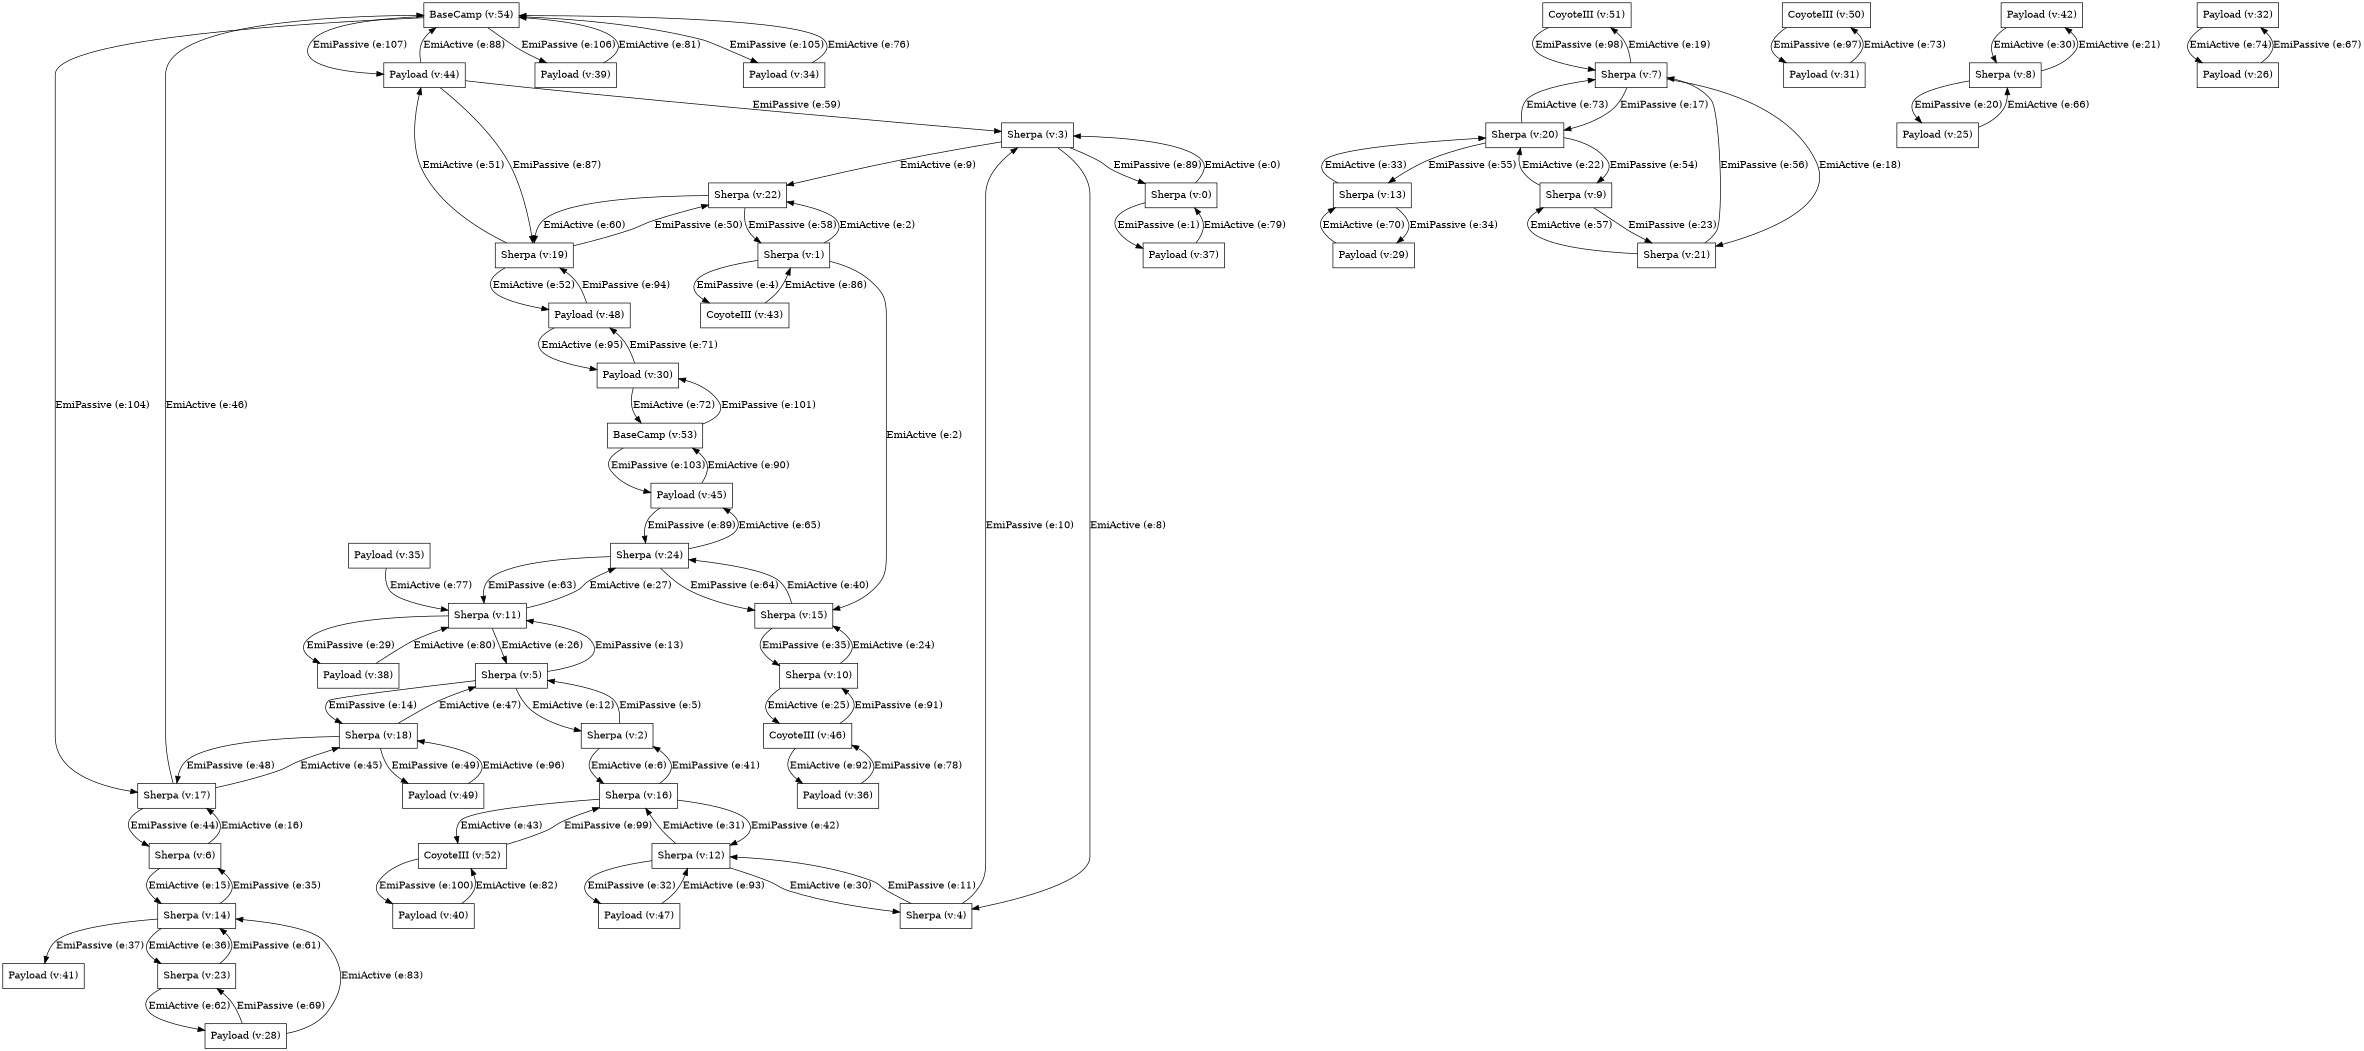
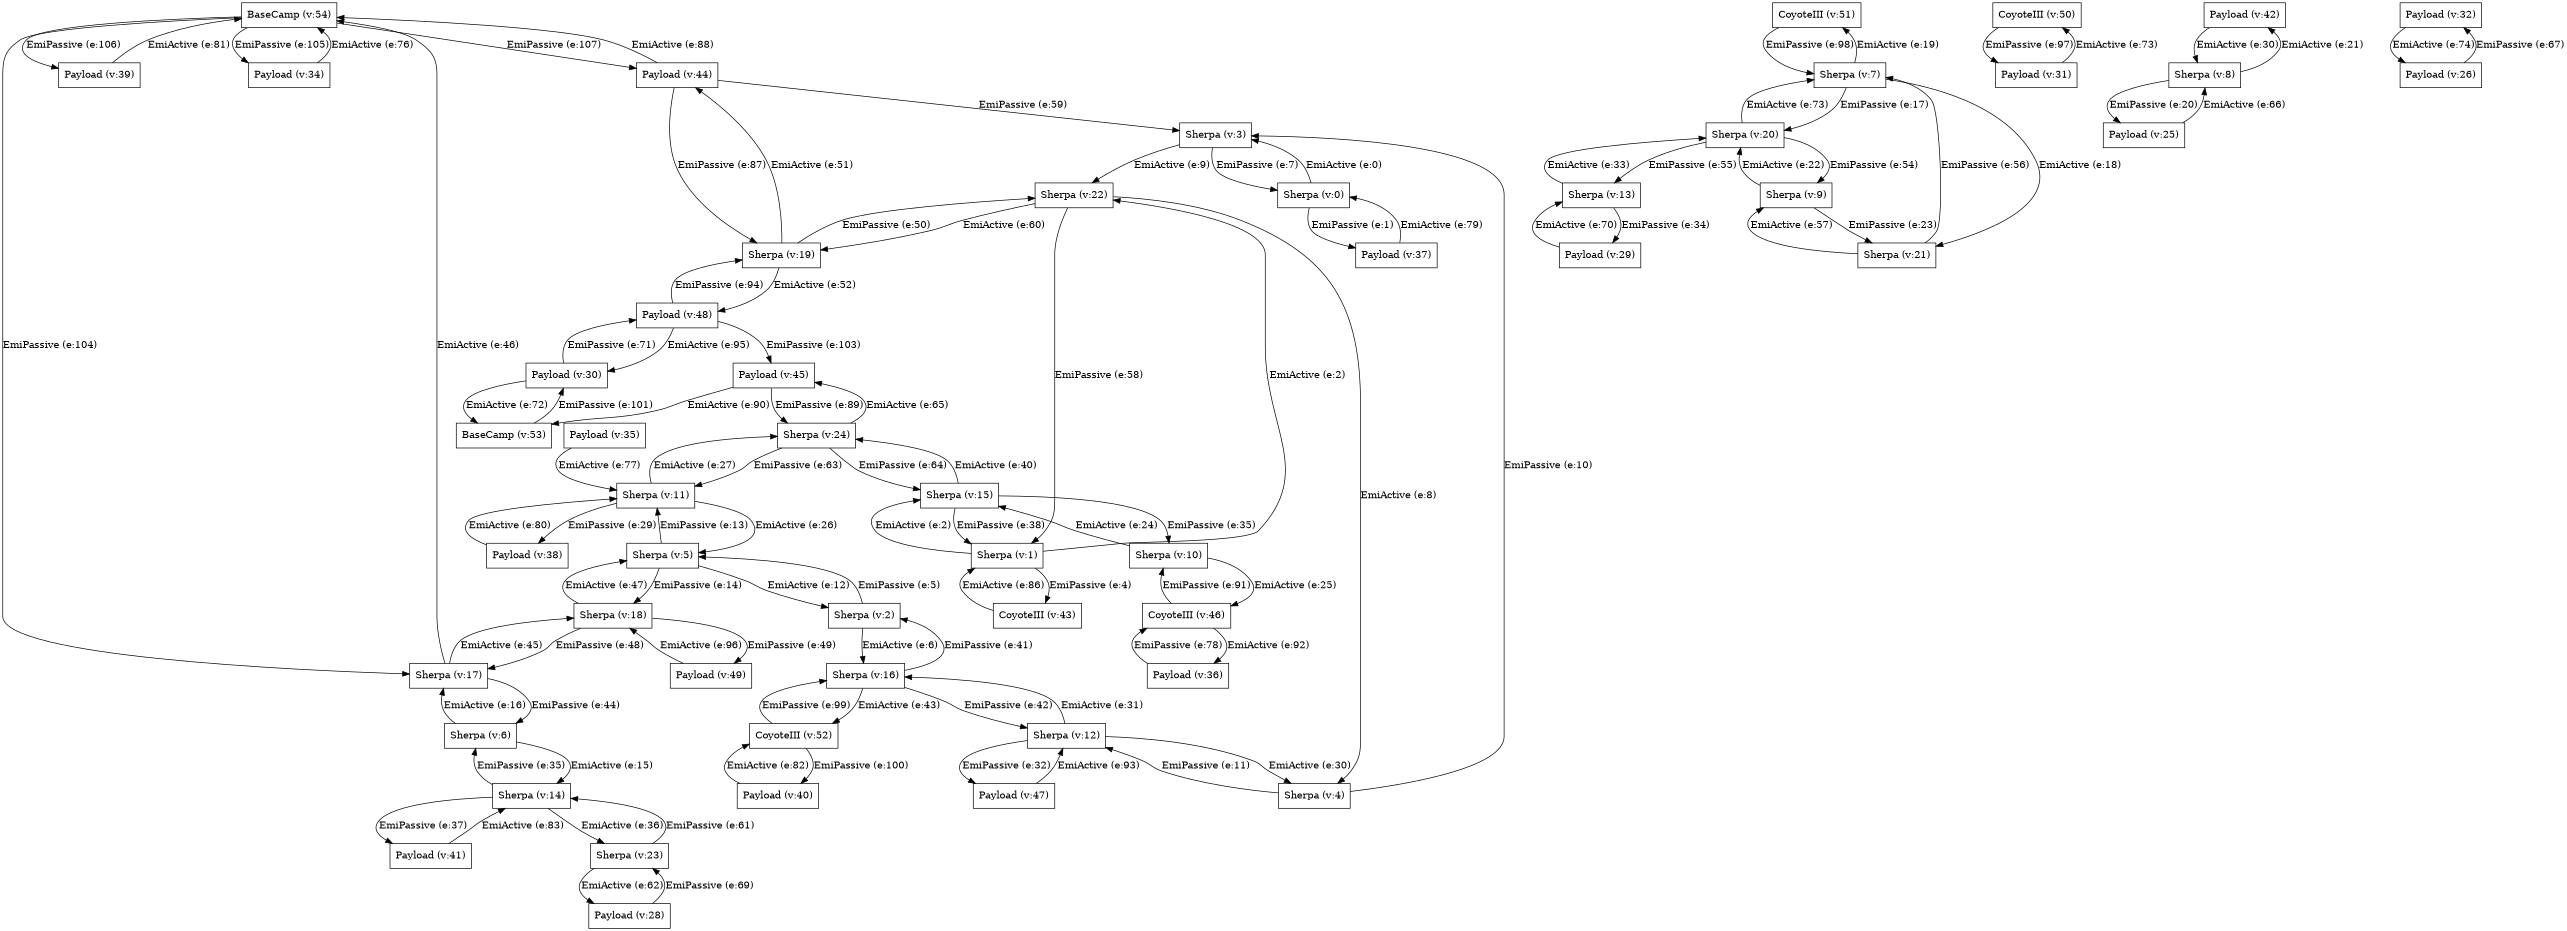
(1158, 165) -> (1257, 165)
(614, 474) -> (748, 333)
none -> (955, 526)
(1090, 560) -> (1361, 410)
(336, 958) -> (473, 827)
